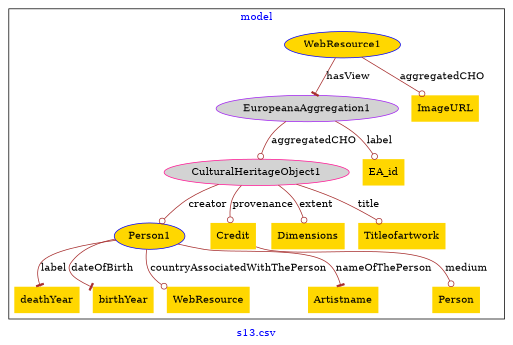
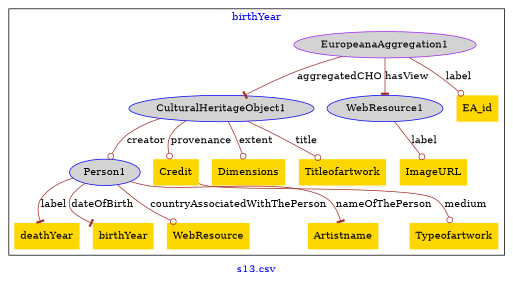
(257, 17) -> (257, 17)
(342, 45) -> (385, 109)
(326, 75) -> (385, 75)
(442, 77) -> (424, 140)
(271, 135) -> (294, 72)
(257, 172) -> (221, 109)
(150, 236) -> (105, 172)
(456, 300) -> (454, 236)
